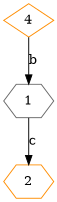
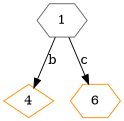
(29, 56) -> (46, 58)
(29, 182) -> (95, 101)
